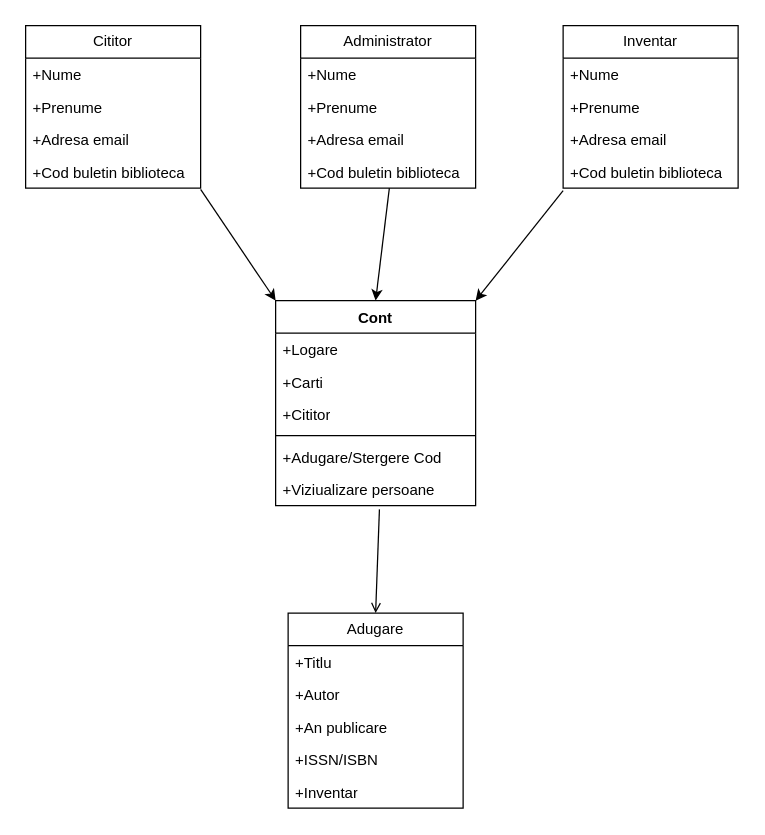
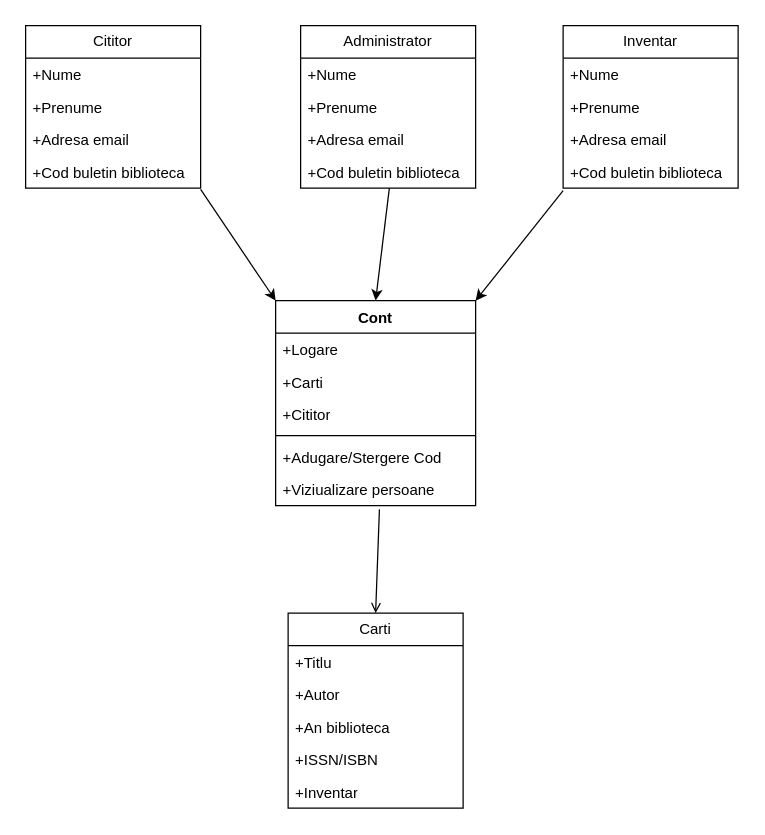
(376, 629) -> (376, 629)
(344, 728) -> (347, 728)
